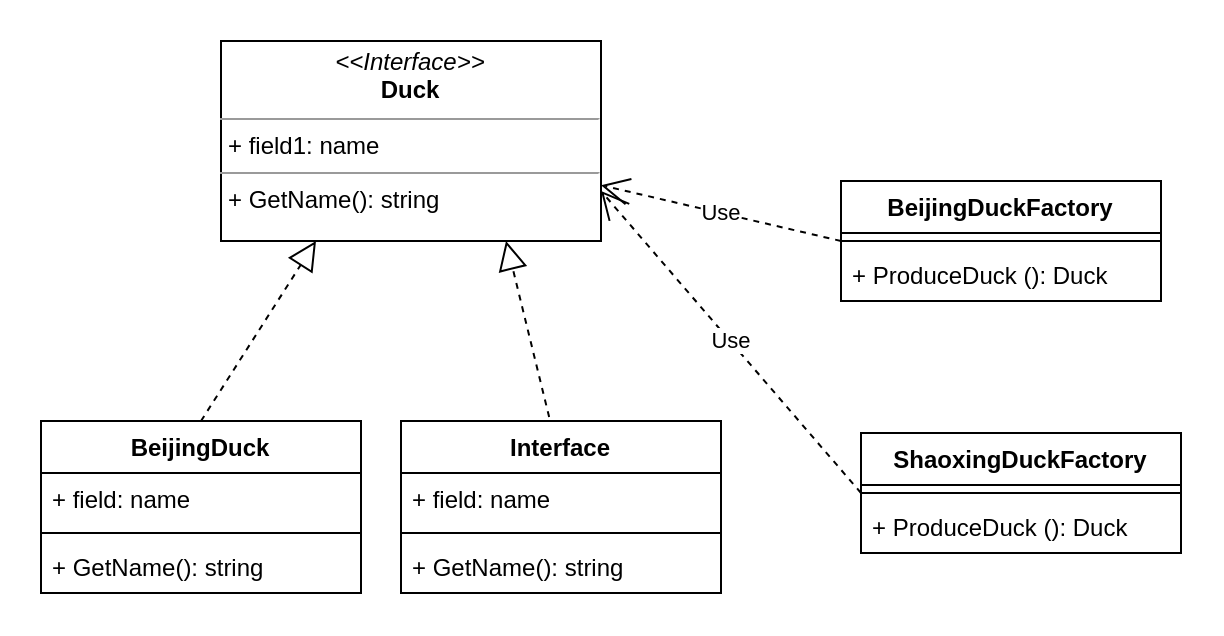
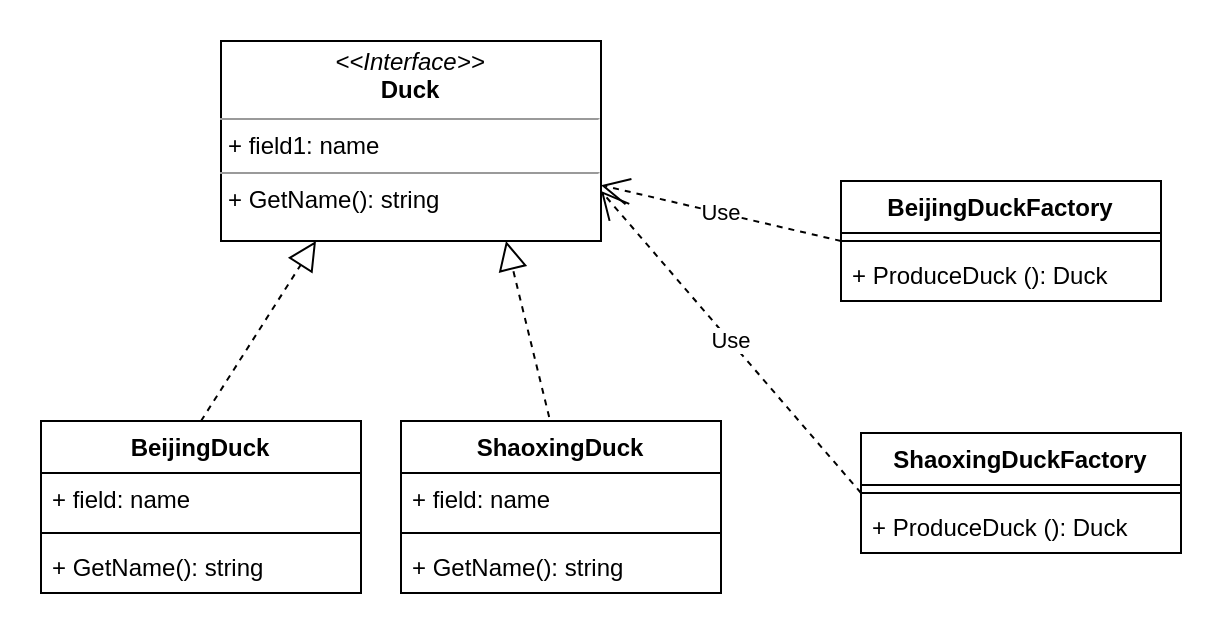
(560, 448) -> (560, 448)
